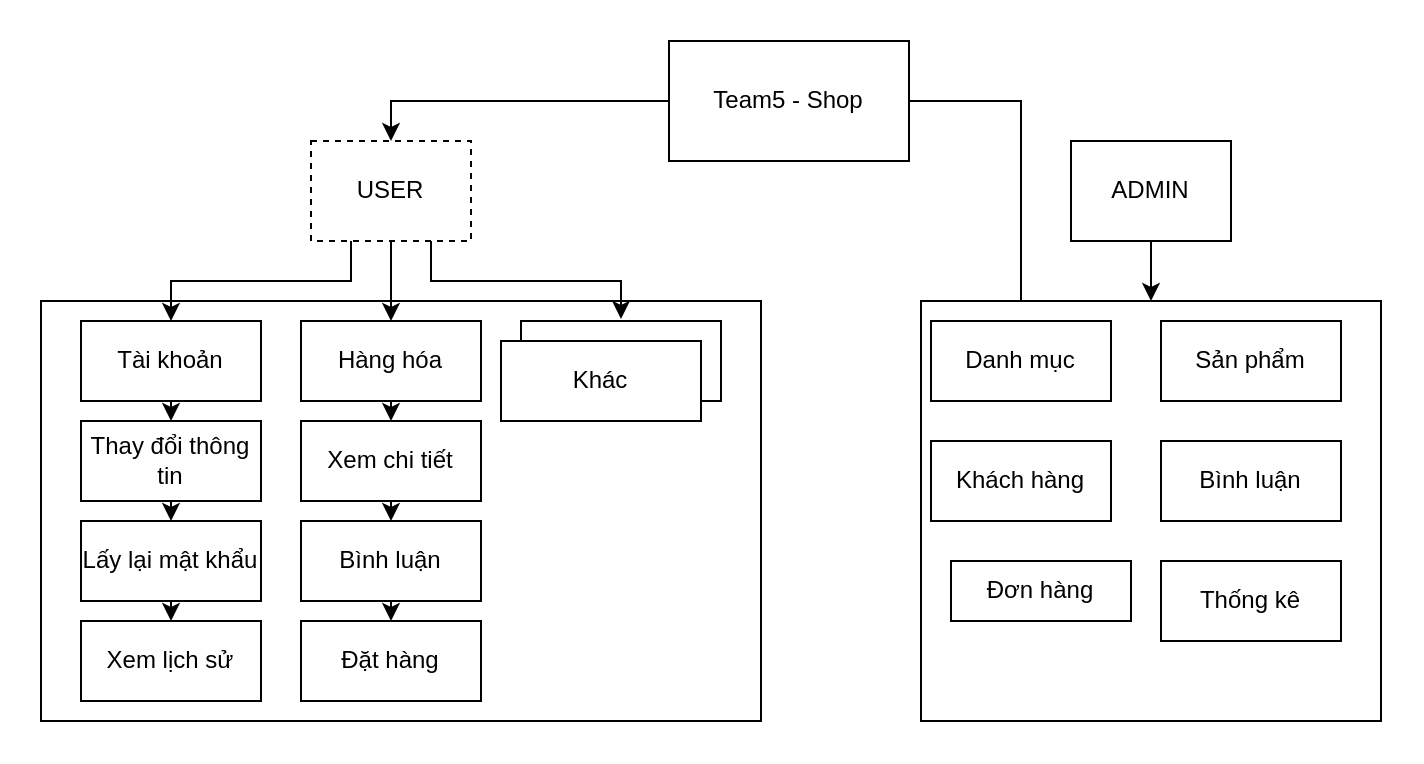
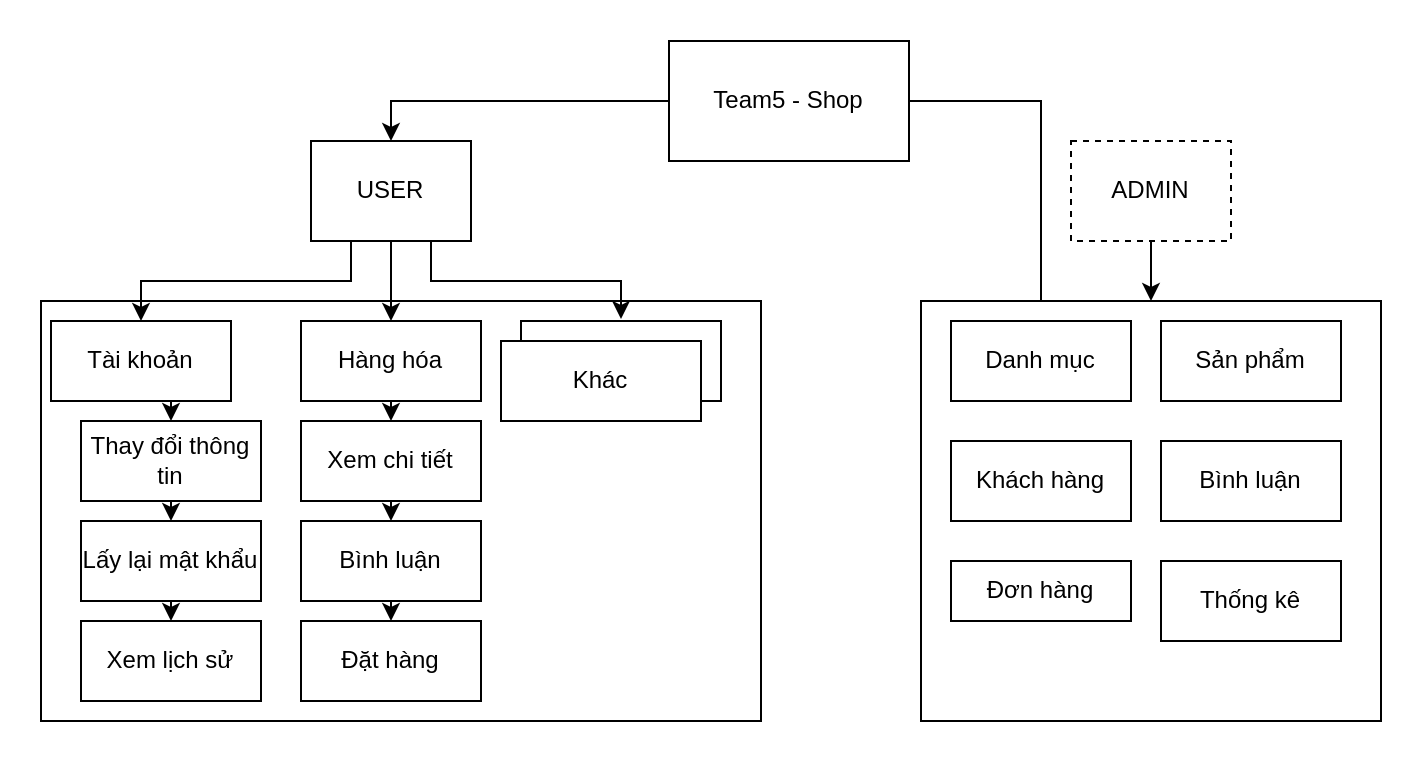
(391, 191) -> (391, 191)
(1151, 191) -> (1151, 191)
(171, 361) -> (141, 361)
(1021, 361) -> (1041, 361)
(1021, 481) -> (1041, 481)
